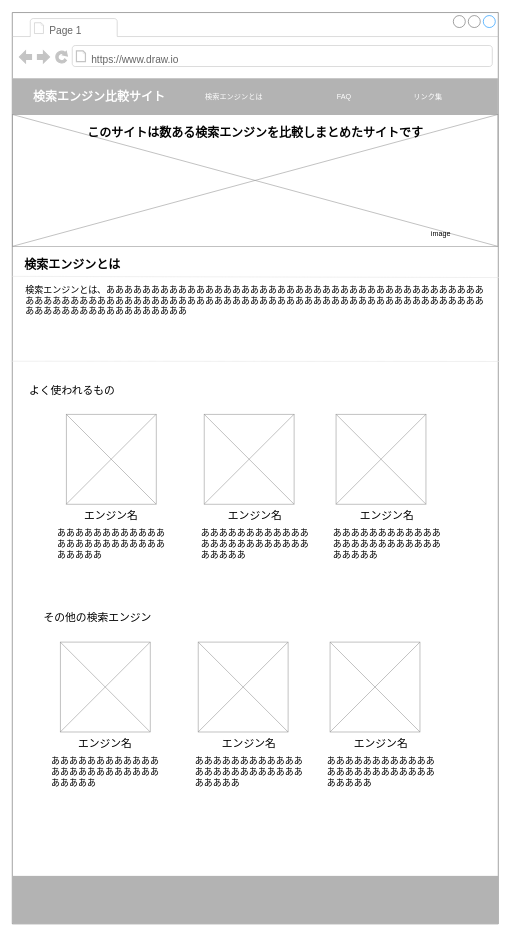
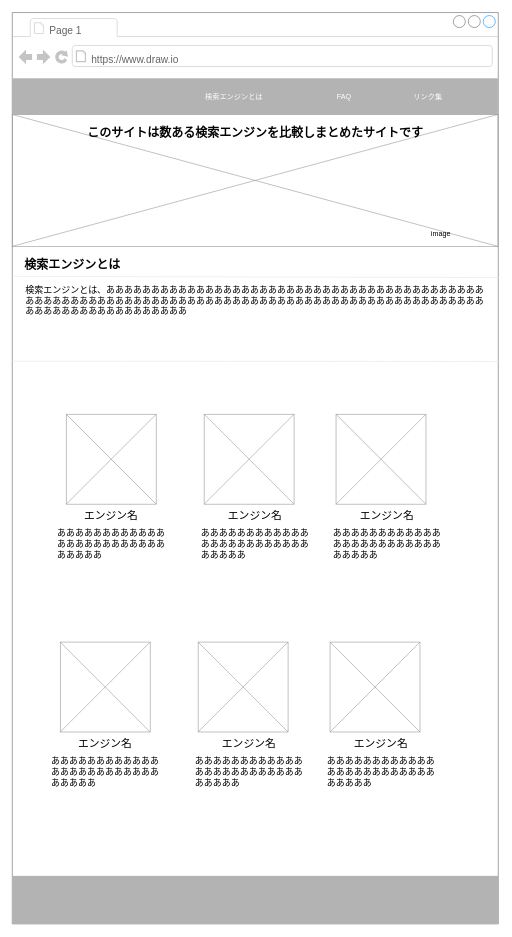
(99, 96) -> none
(72, 390) -> none
(98, 618) -> none
